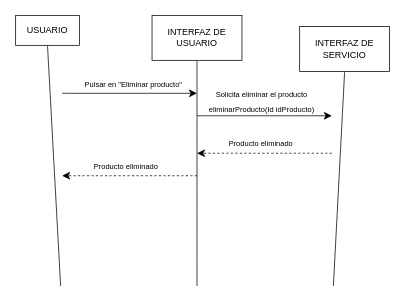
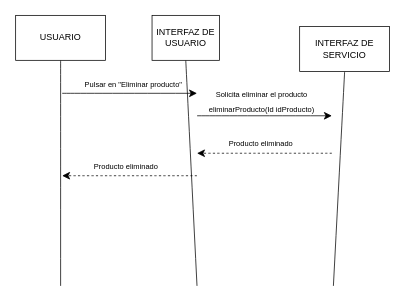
(47, 30) -> (60, 38)
(197, 38) -> (186, 38)
